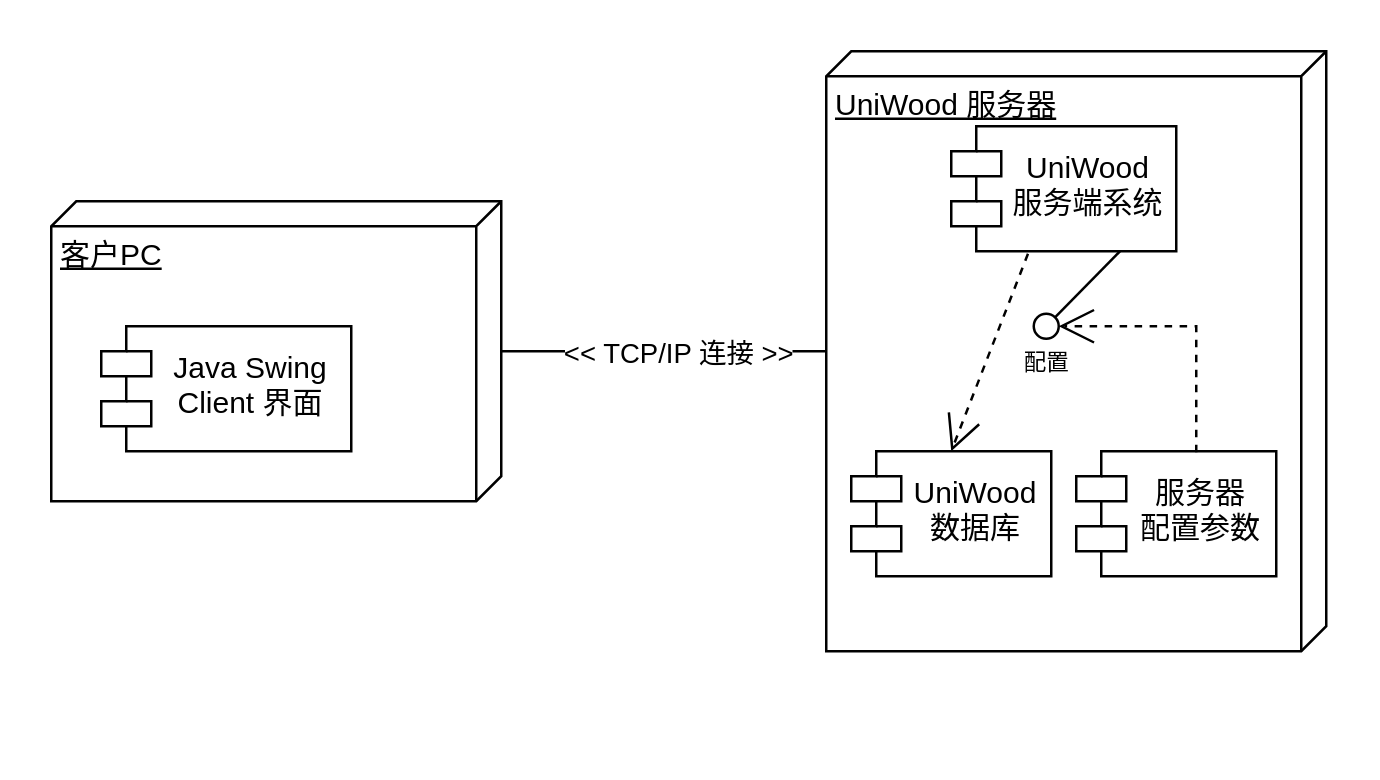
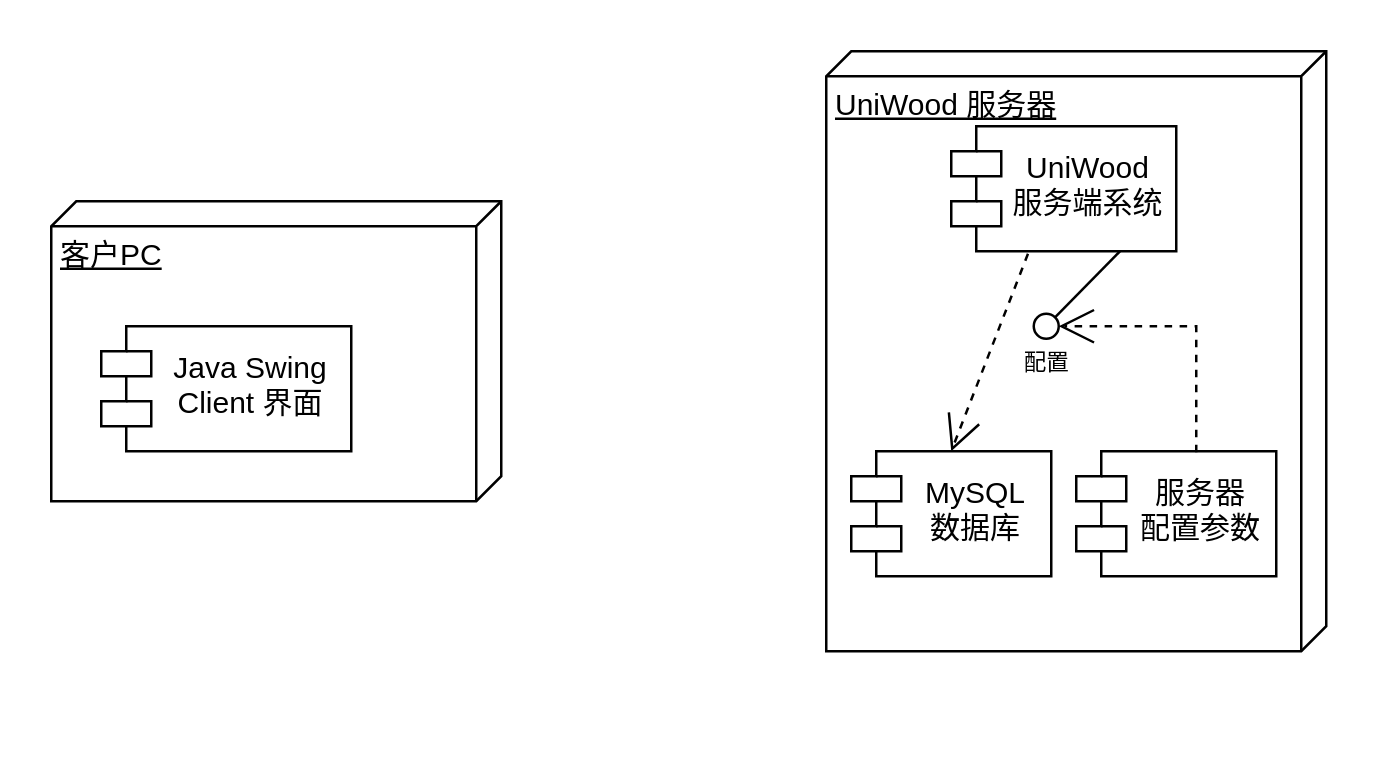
(698, 351) -> none
(976, 512) -> (976, 512)
